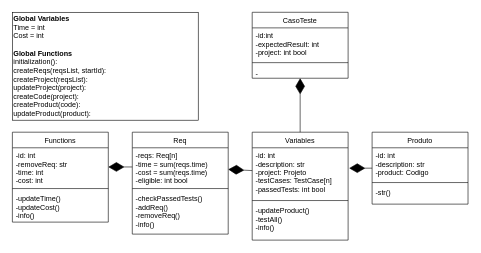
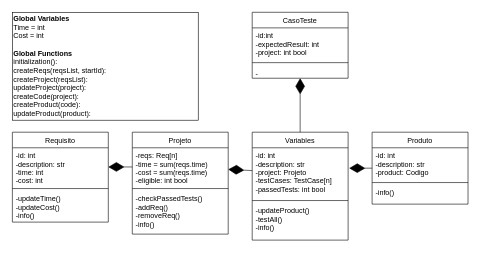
(60, 140) -> (60, 140)
(180, 140) -> (180, 140)
(28, 156) -> (28, 156)
(388, 193) -> (389, 193)
